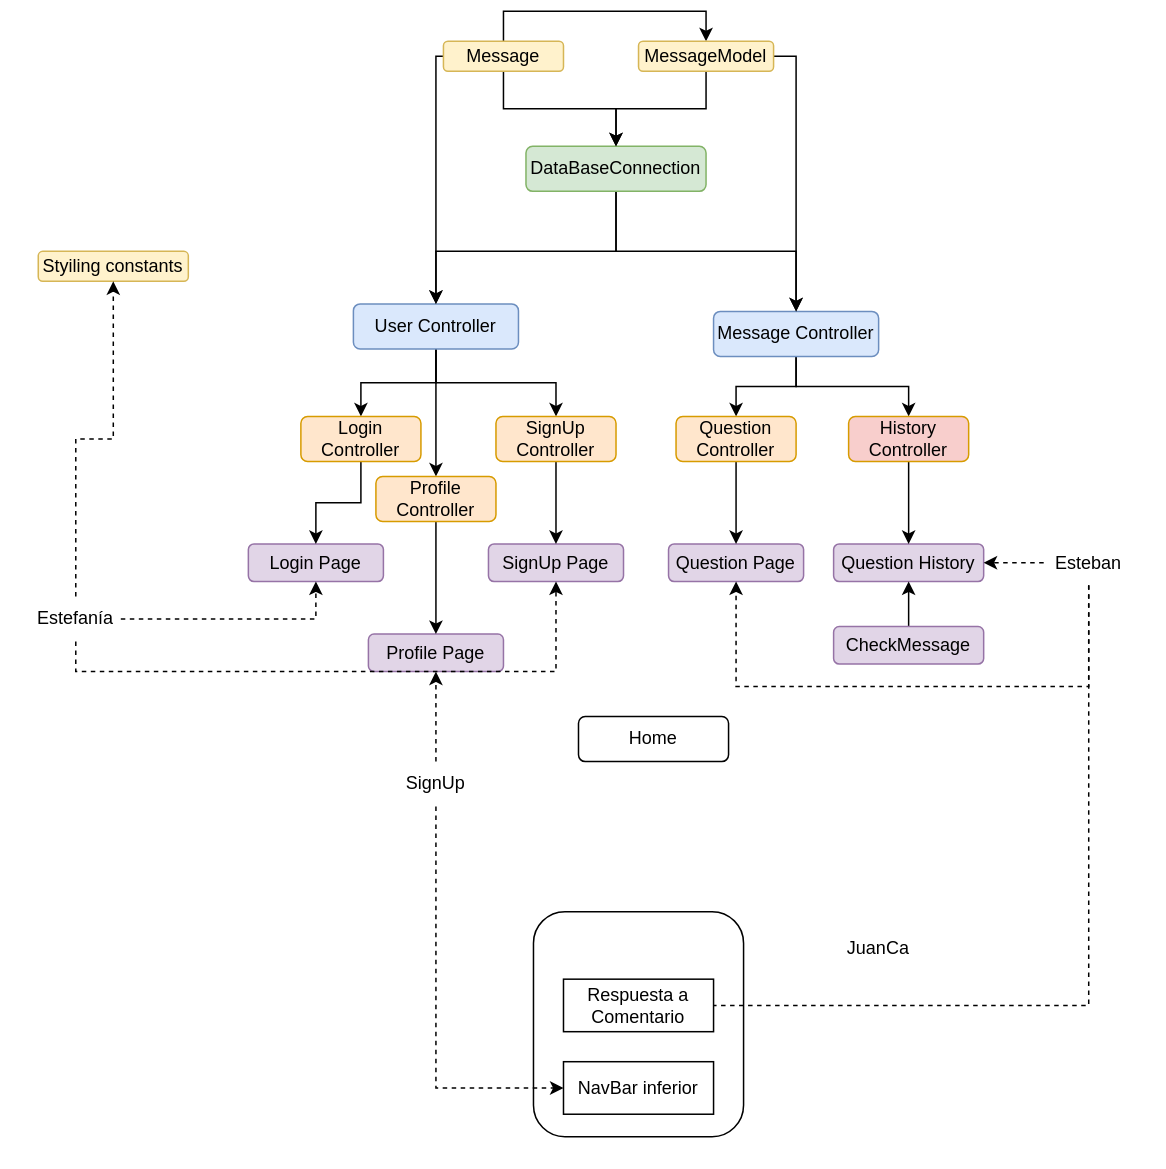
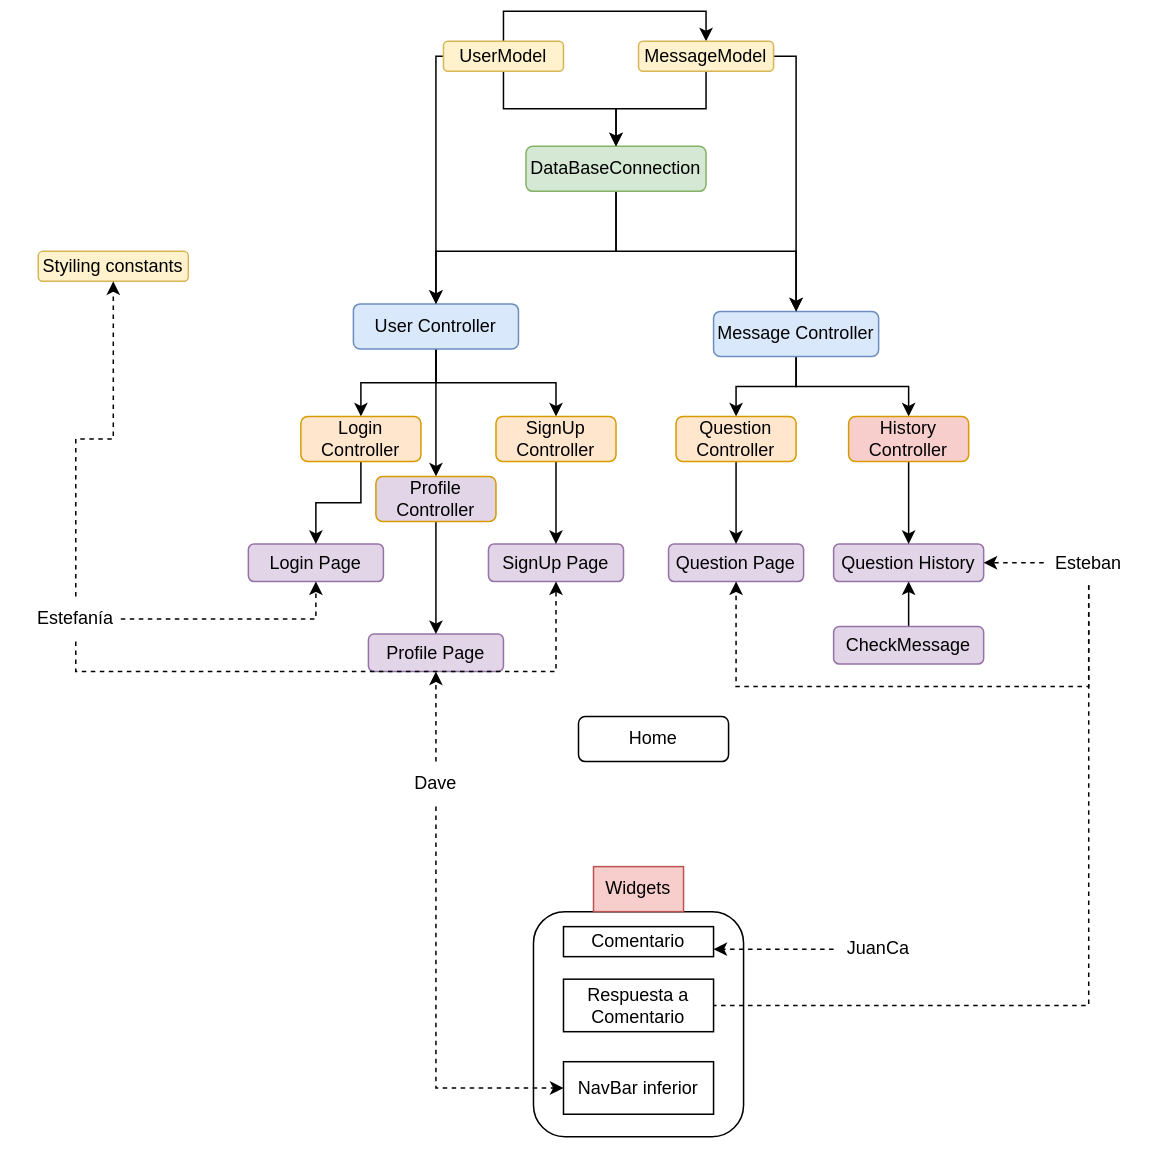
(503, 56) -> (503, 56)
(436, 499) -> (436, 499)
(436, 784) -> (436, 784)
none -> (638, 889)
none -> (638, 941)
none -> (778, 949)
